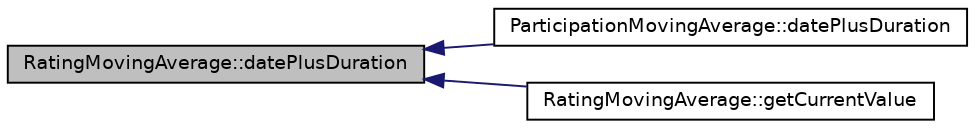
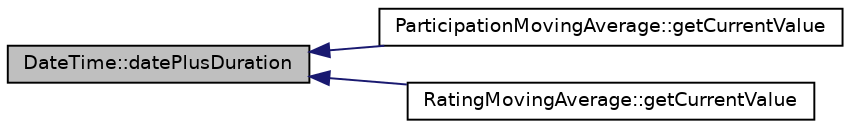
(731, 27) -> (611, 27)
(216, 64) -> (159, 64)
